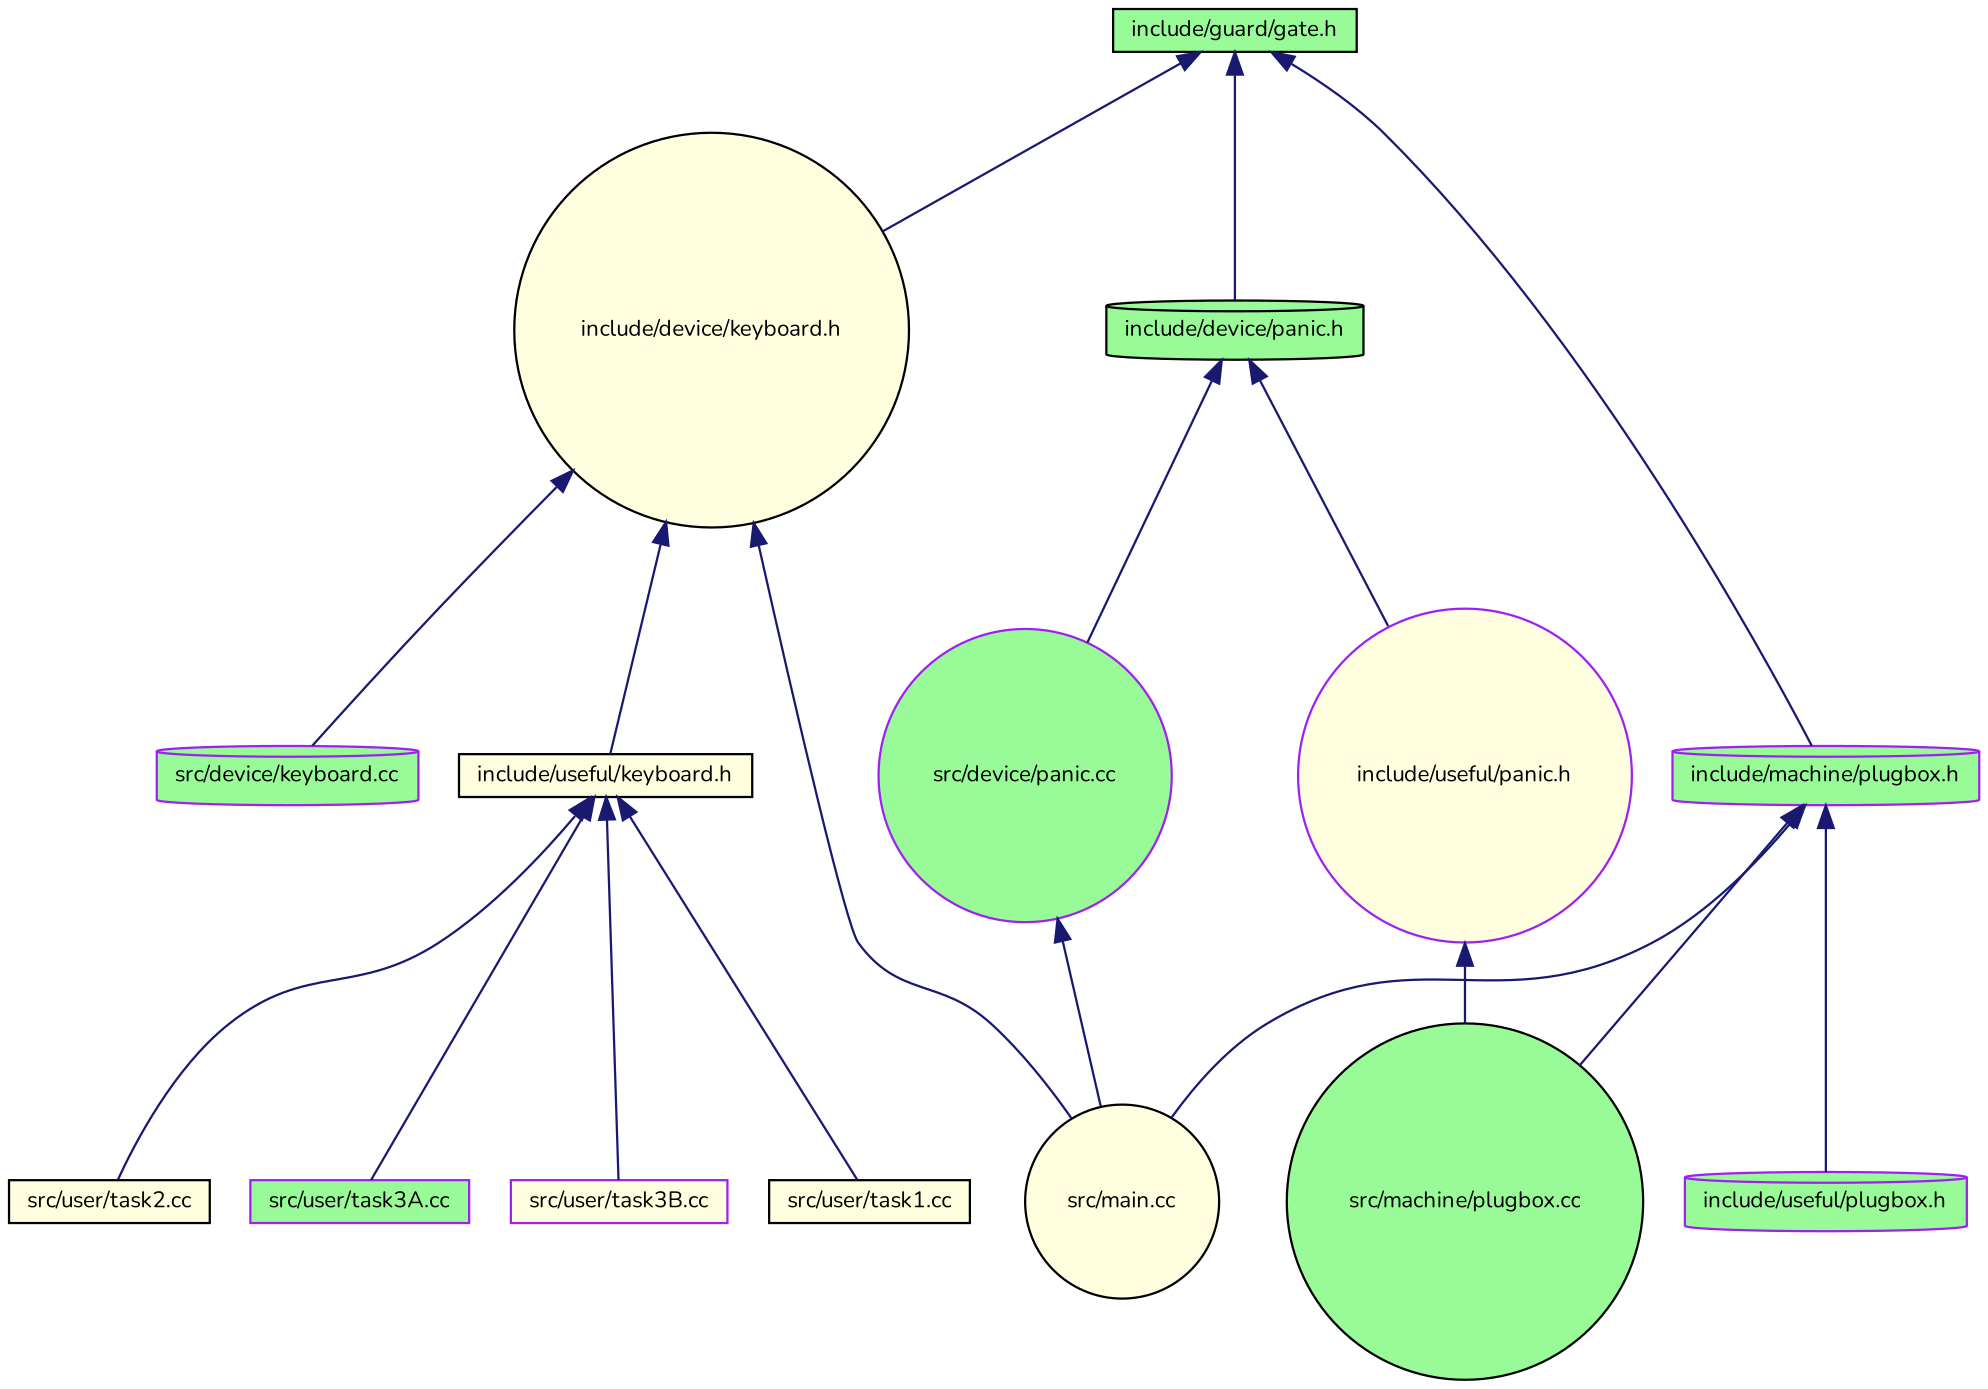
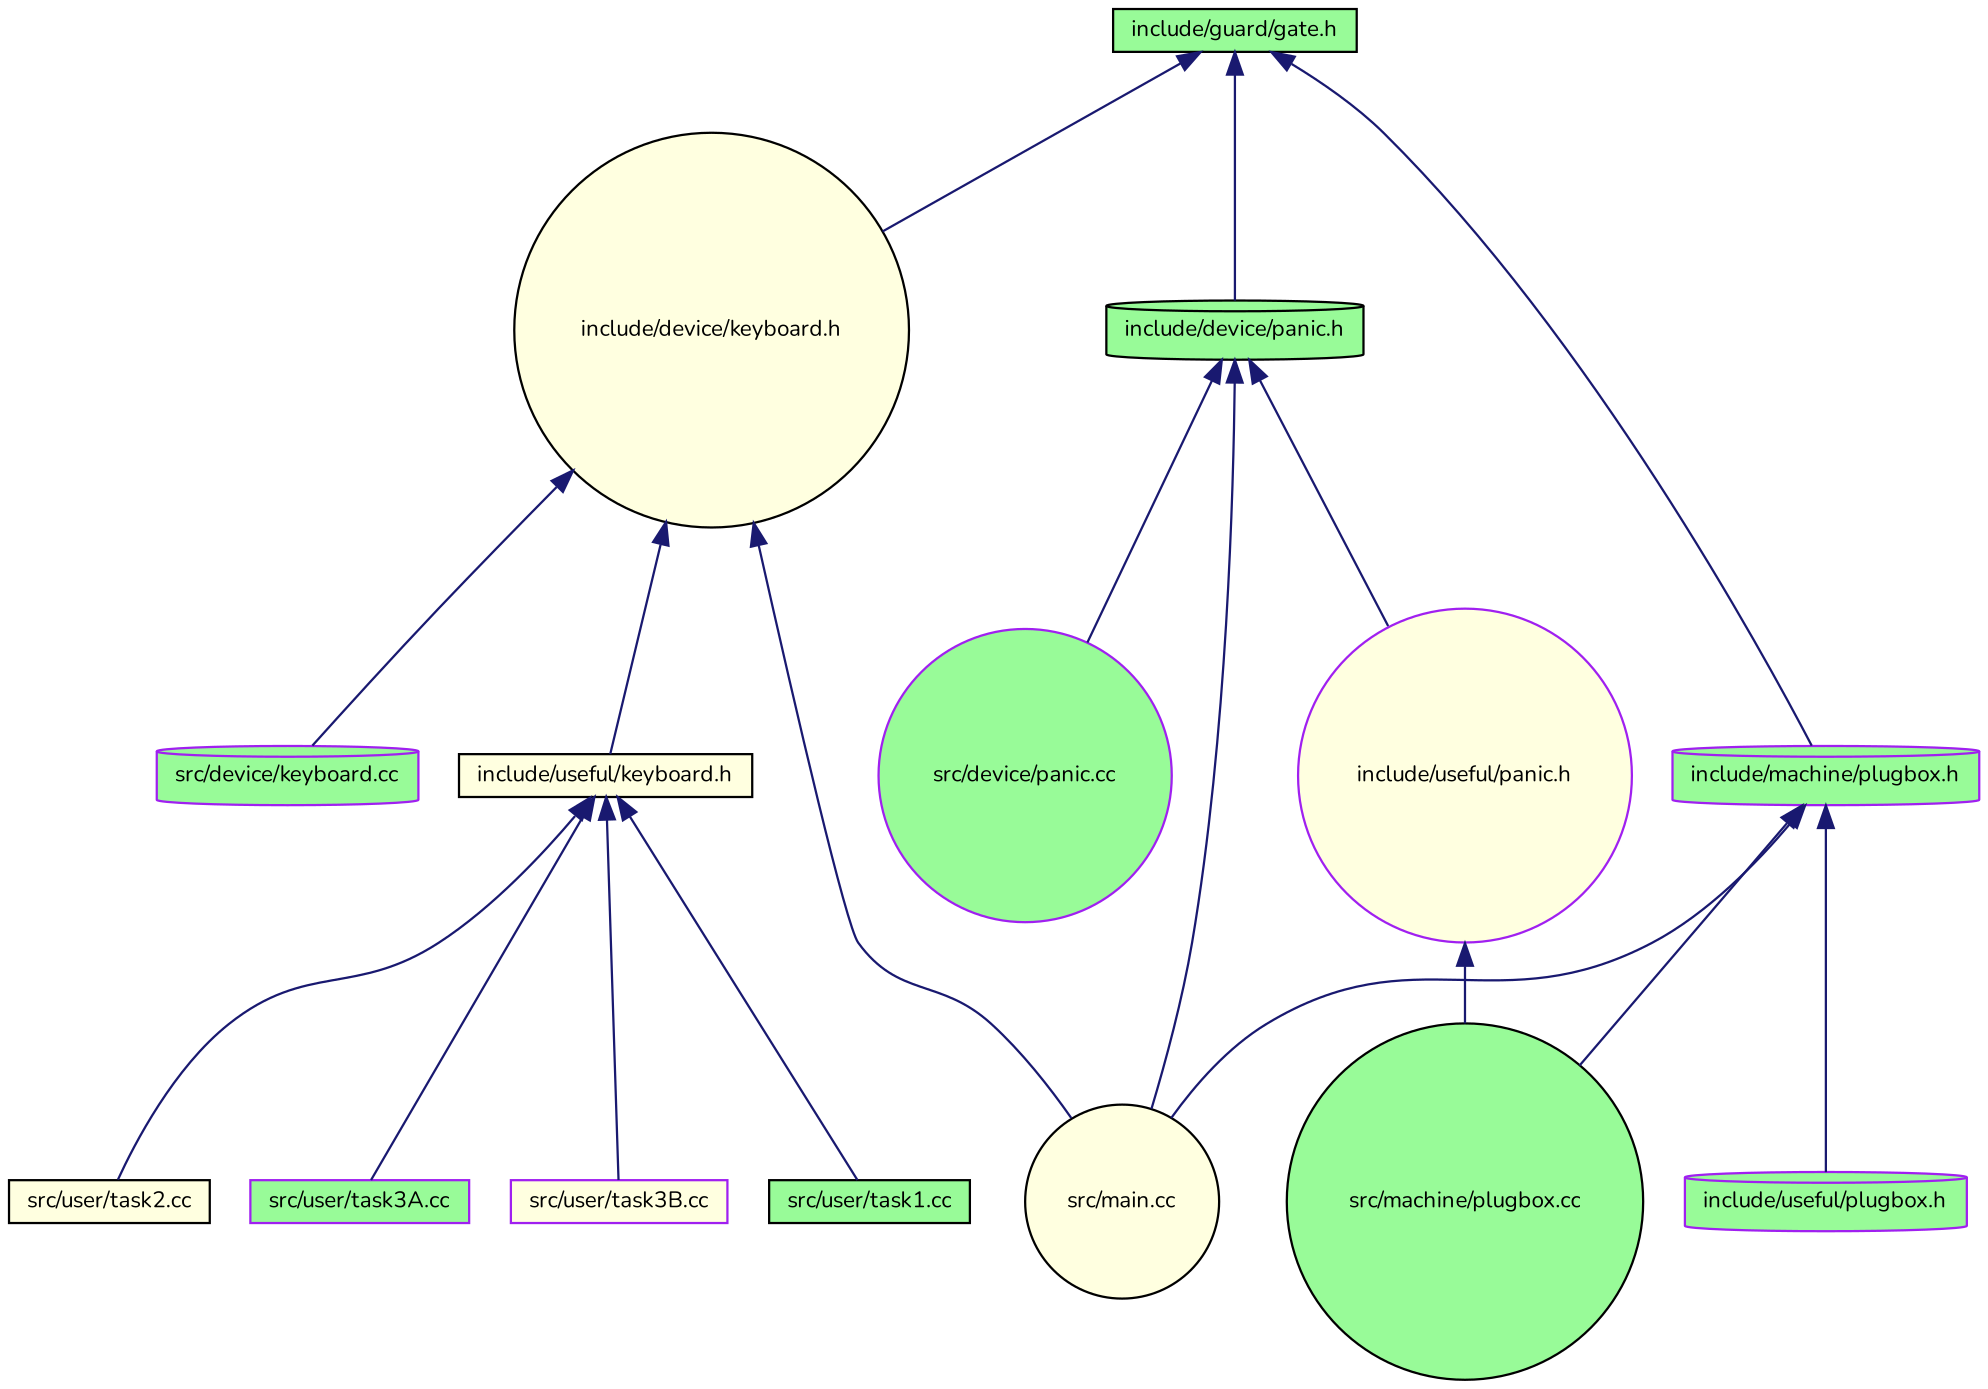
(1082, 1024) -> (1216, 749)
(870, 1202) -> (870, 1202)
